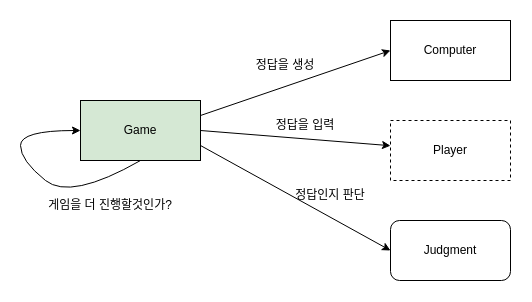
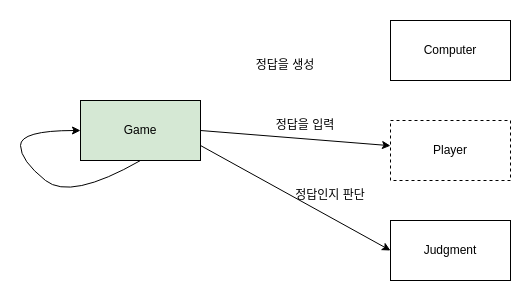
(292, 84) -> none
(111, 206) -> none
(451, 251) -> (451, 251)
